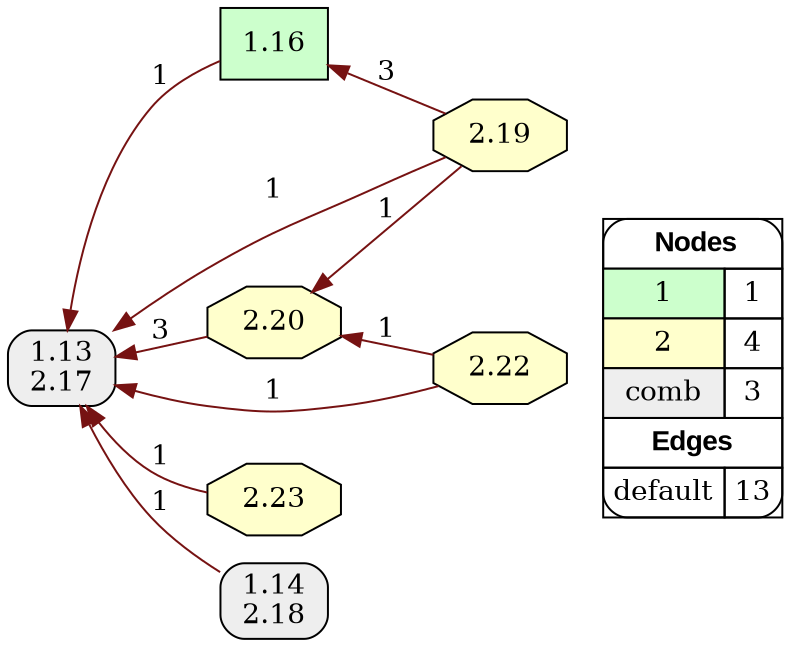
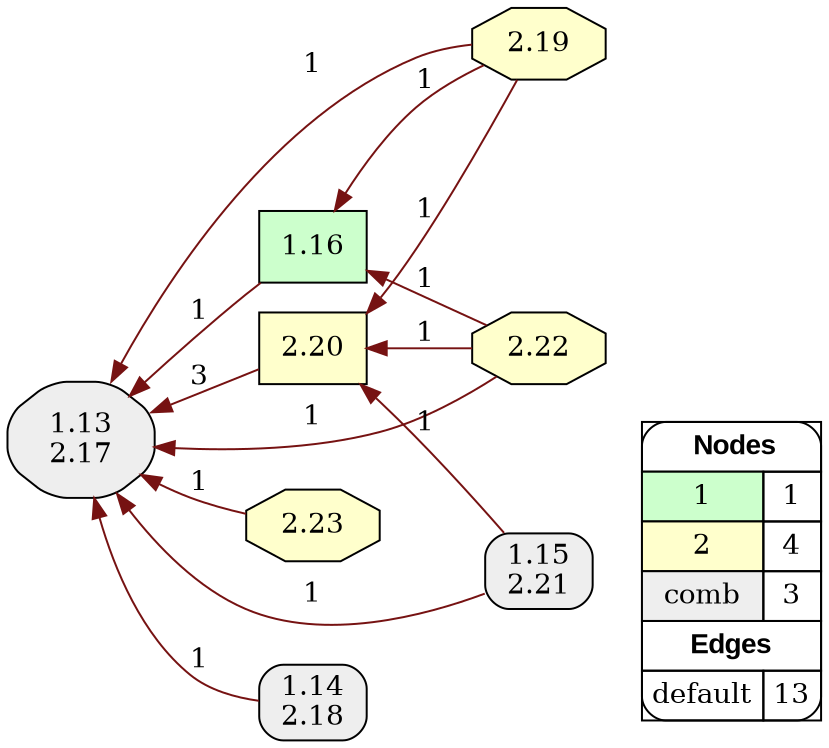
(387, 73) -> (426, 81)
none -> (436, 302)
(274, 322) -> (313, 348)
(62, 368) -> (81, 440)
none -> (539, 571)
